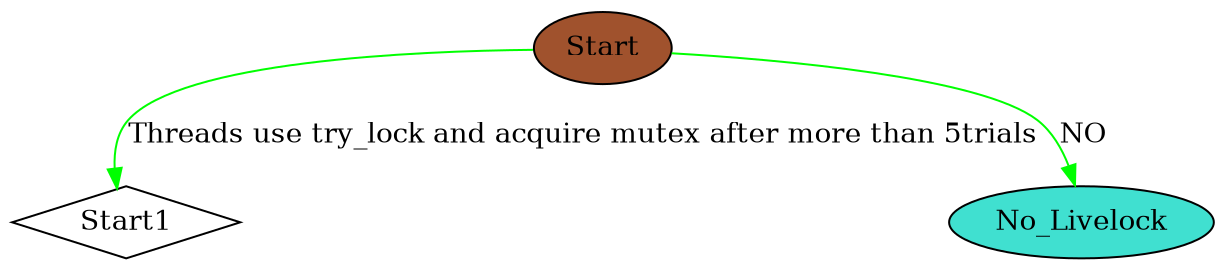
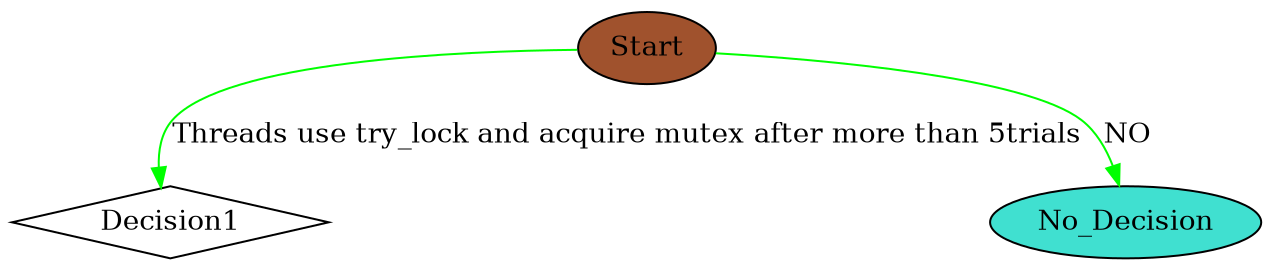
(126, 222) -> (170, 222)
(1081, 222) -> (1126, 222)
